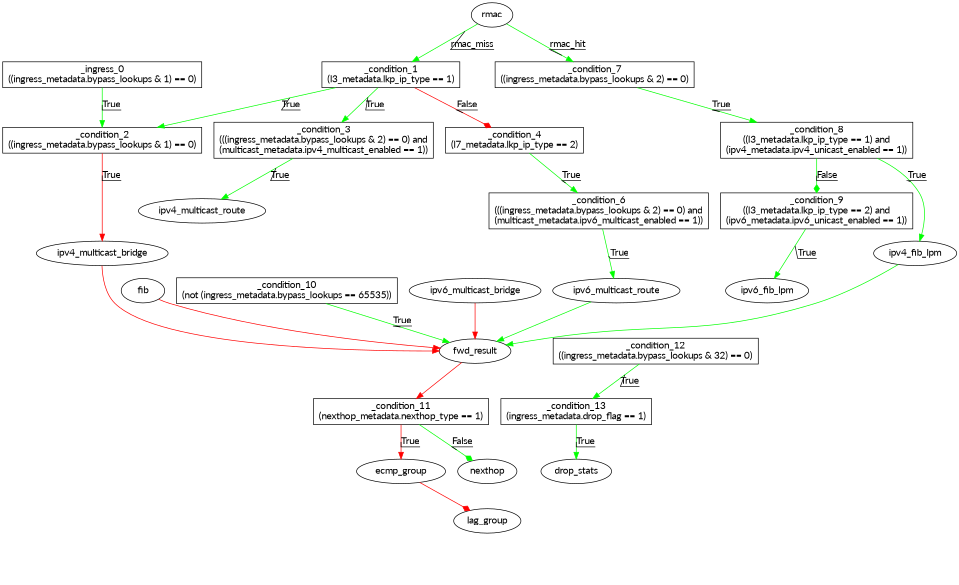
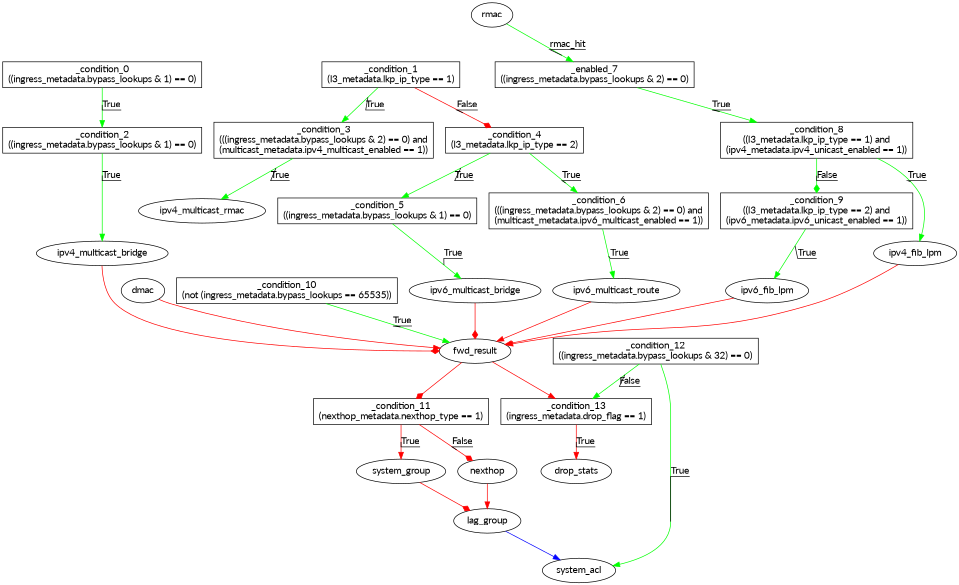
(448, 41) -> none
(102, 75) -> (102, 75)
(595, 75) -> (595, 75)
(250, 107) -> none
(514, 140) -> (514, 140)
(102, 194) -> (102, 194)
(202, 211) -> (202, 211)
none -> (377, 211)
(143, 291) -> (143, 291)
(475, 318) -> (475, 318)
(547, 320) -> (547, 320)
none -> (623, 321)
(711, 325) -> (711, 325)
(250, 342) -> (250, 342)
(442, 378) -> (442, 378)
none -> (521, 379)
(630, 381) -> (630, 381)
(576, 438) -> (576, 438)
(442, 440) -> (442, 440)
(401, 471) -> (401, 471)
none -> (487, 493)
none -> (579, 570)
